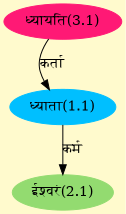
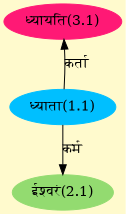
(40, 60) -> (65, 69)
